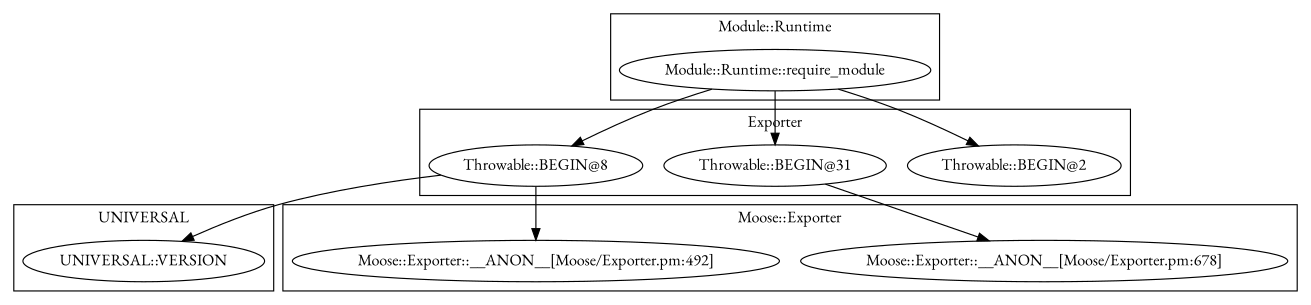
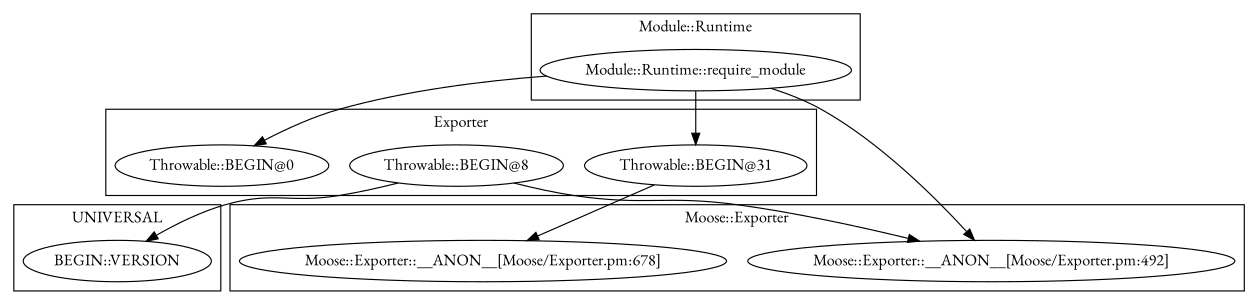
(636, 116) -> (877, 148)
(1014, 166) -> (222, 166)
(144, 261) -> (117, 261)
